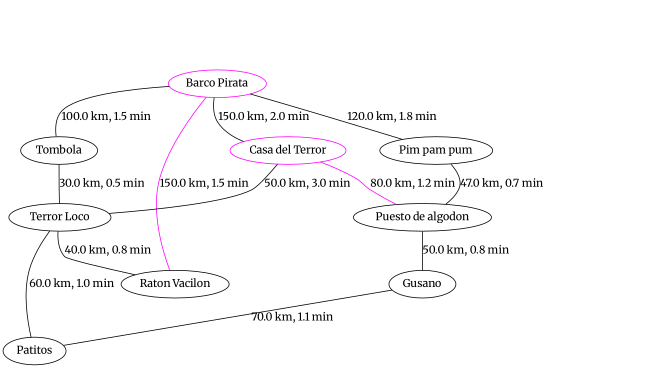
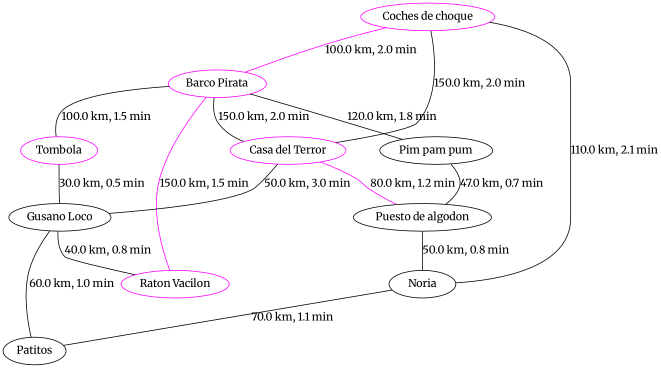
none -> (428, 17)
(59, 151) -> (59, 151)
(60, 217) -> (60, 217)
(175, 284) -> (175, 284)
(422, 284) -> (422, 284)
